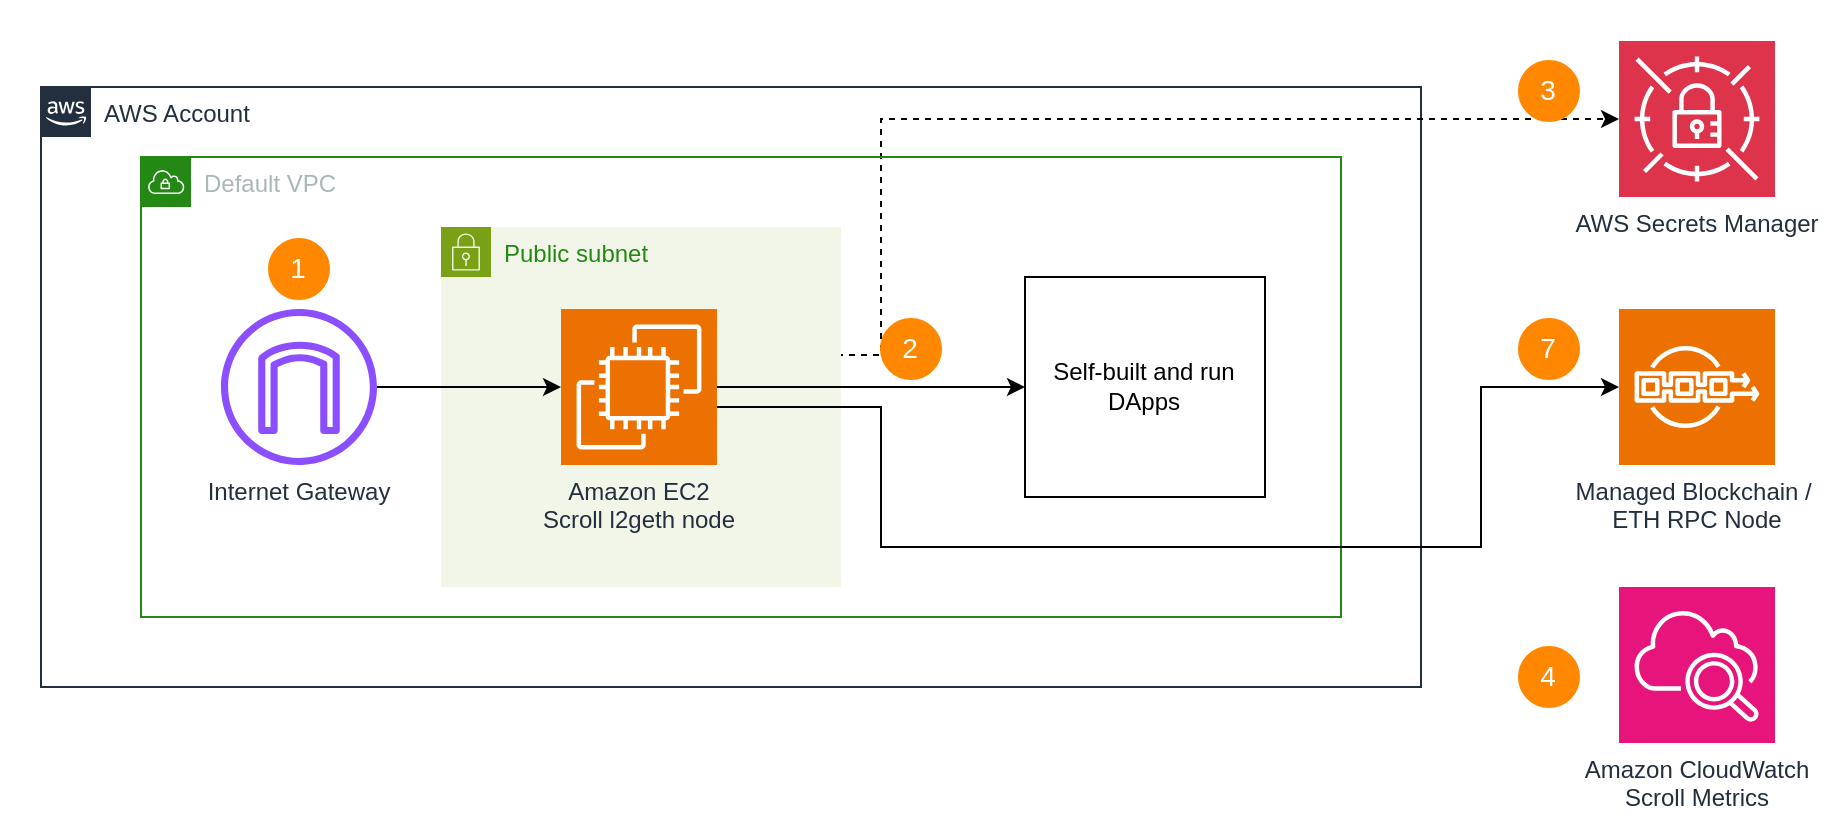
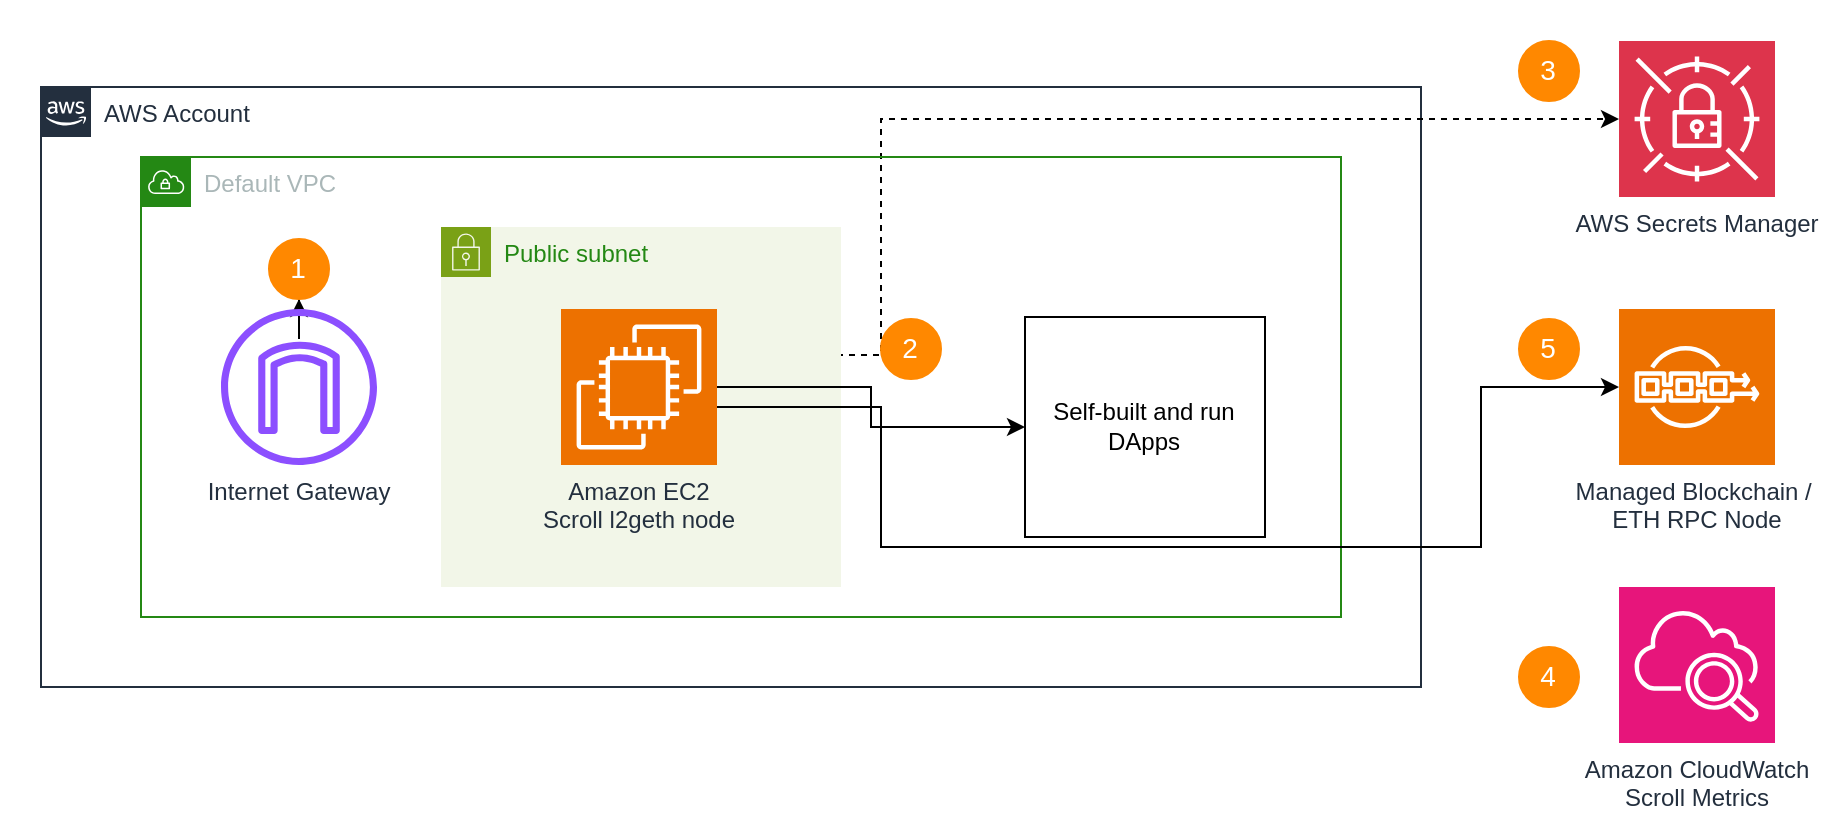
(1549, 91) -> (1549, 71)
(1549, 349) -> (1549, 349)
(462, 387) -> (299, 331)
(1145, 387) -> (1145, 427)
